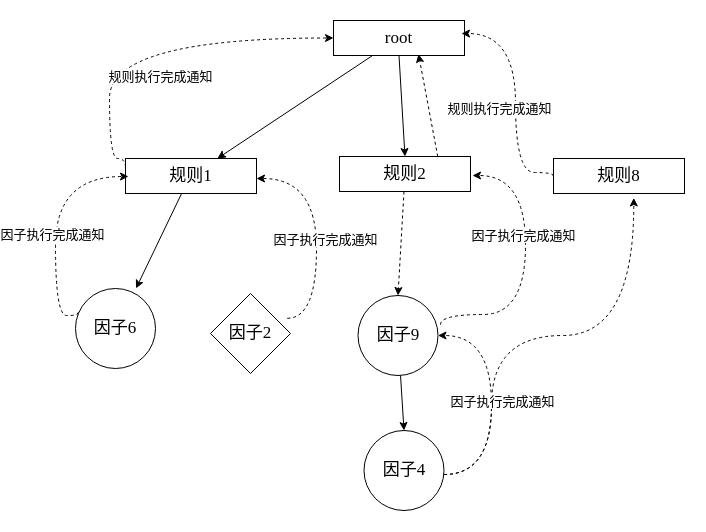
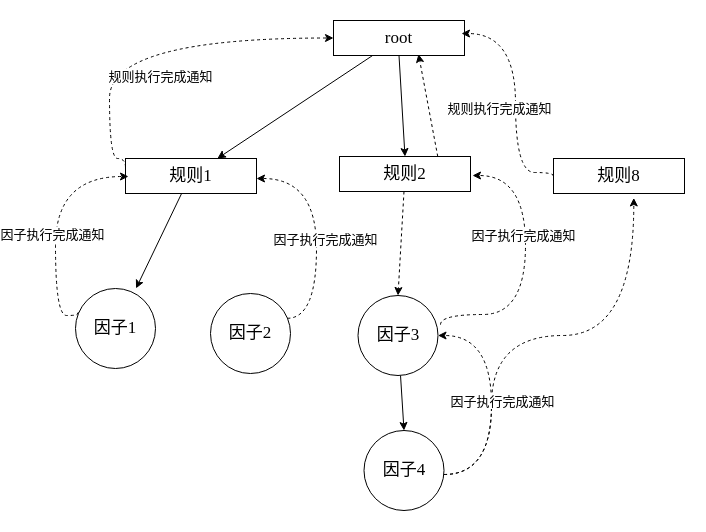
(116, 329) -> (116, 329)
(251, 334) -> (251, 334)
(399, 336) -> (399, 336)
